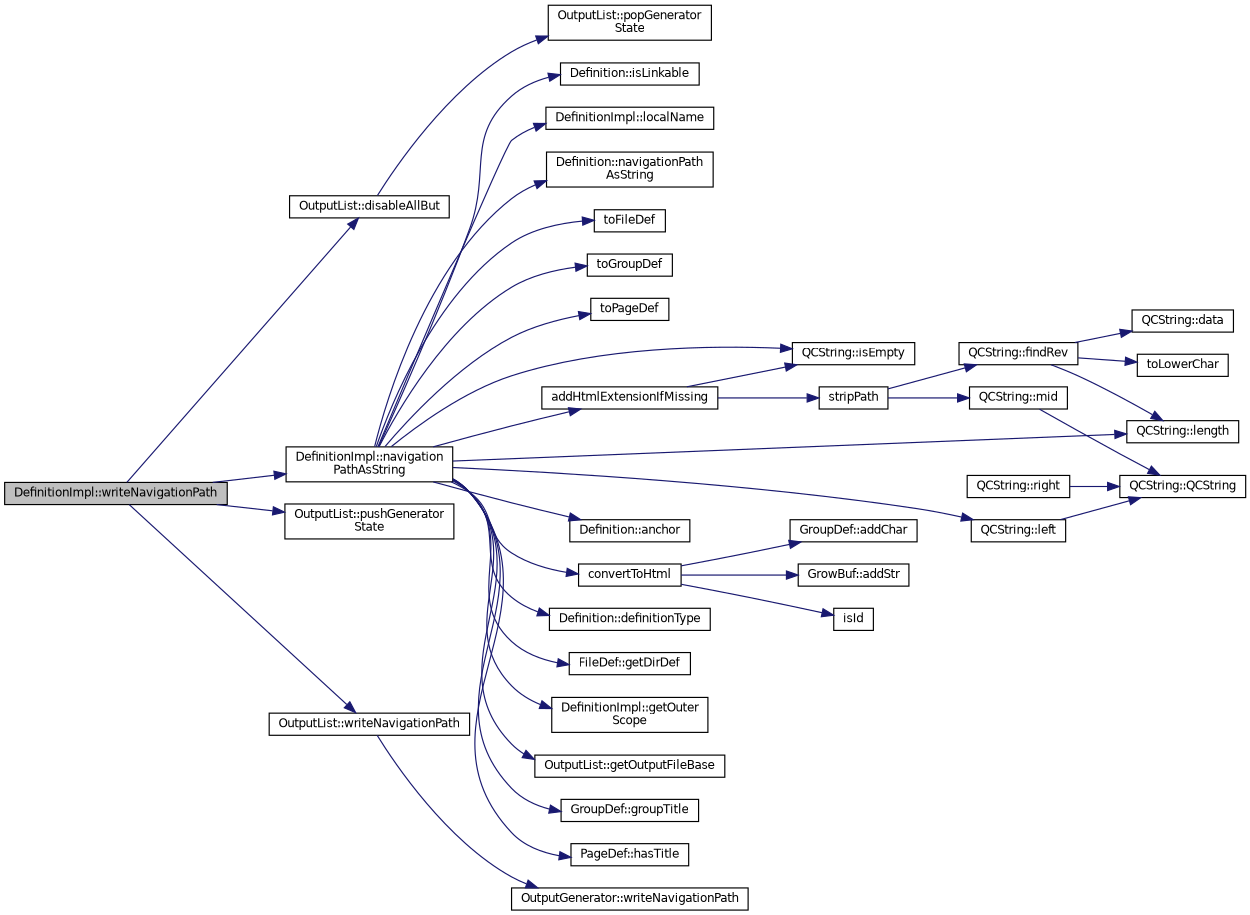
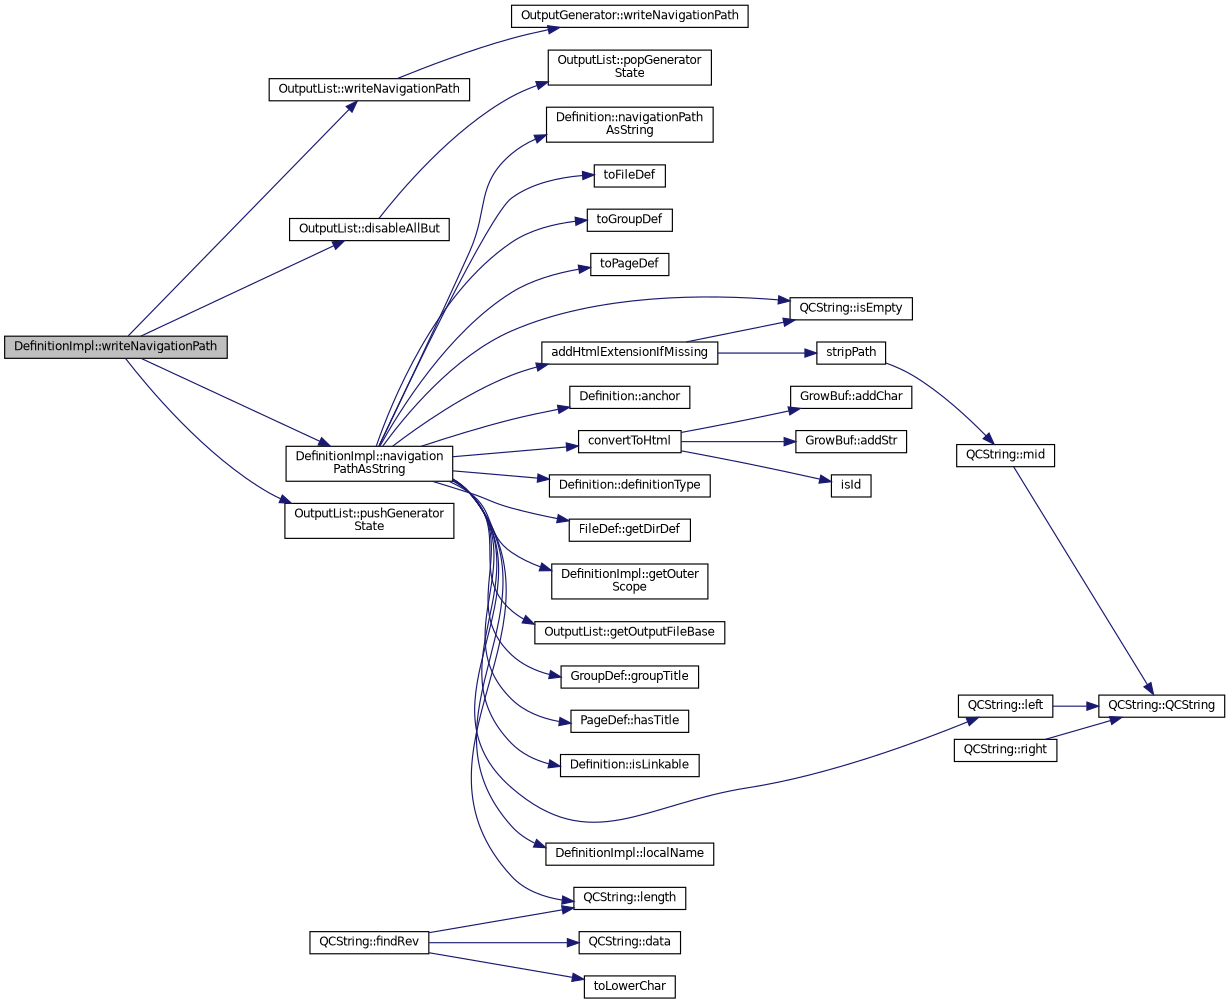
(927, 378) -> none
(854, 531) -> (851, 397)
